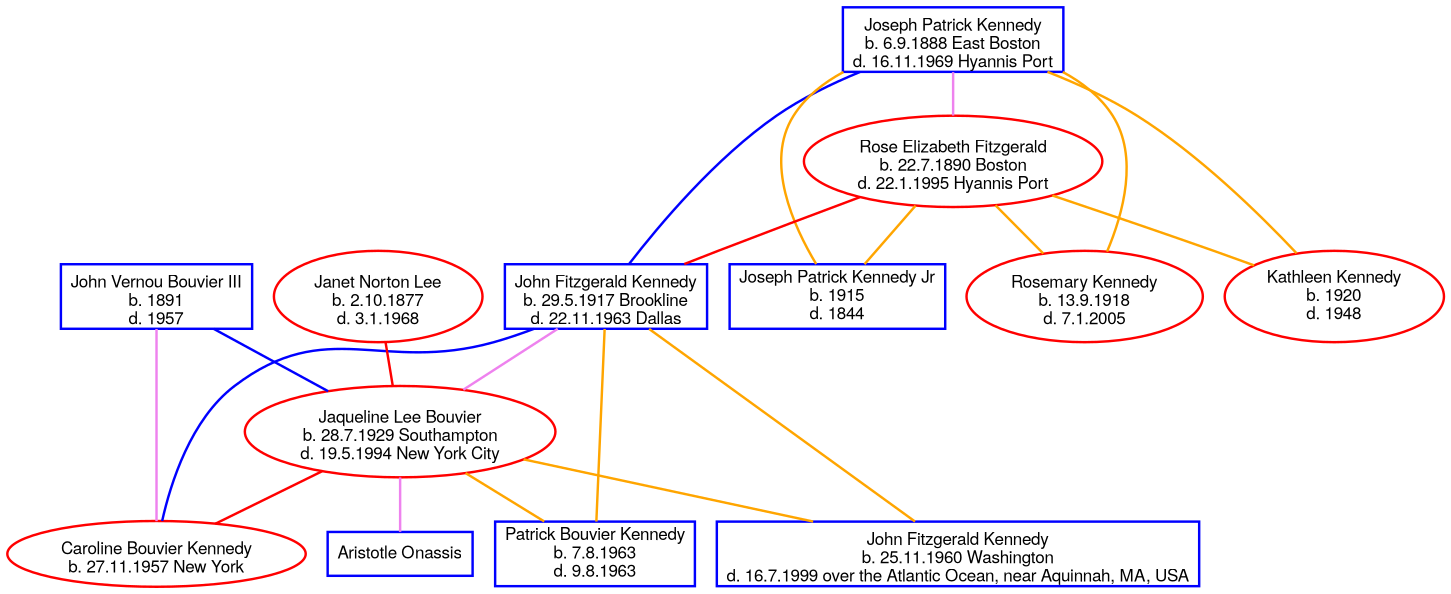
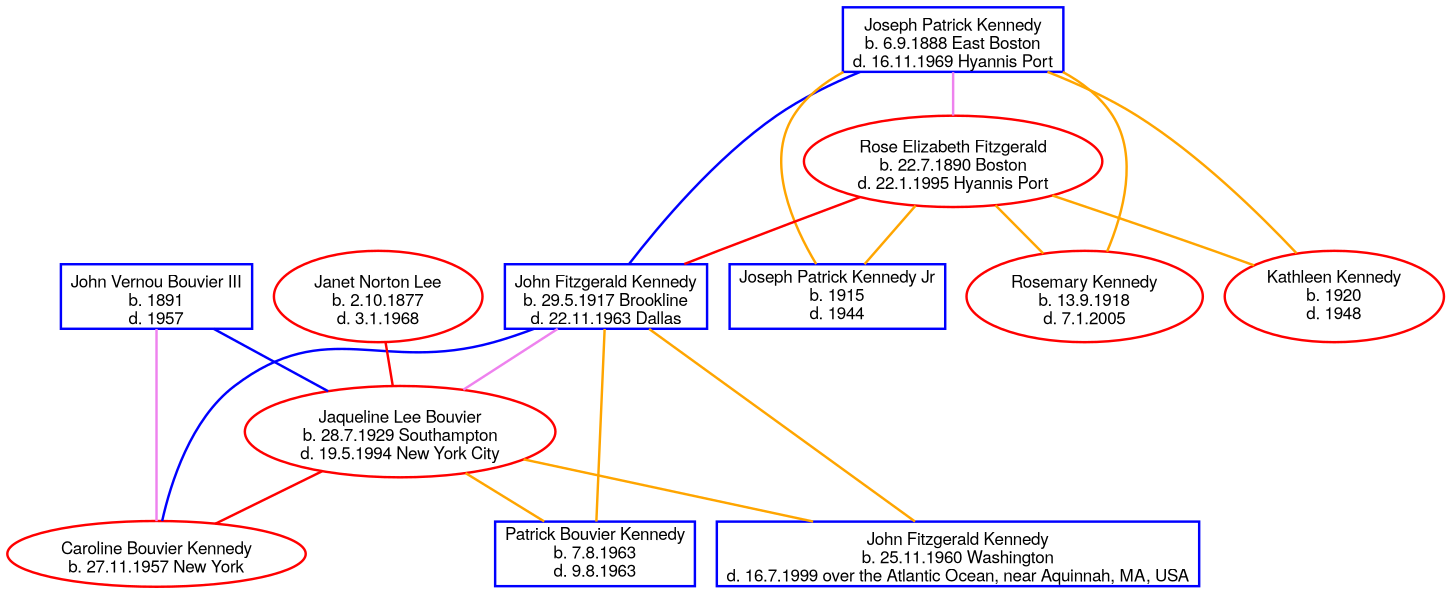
(837, 297) -> (837, 297)
(400, 554) -> none
